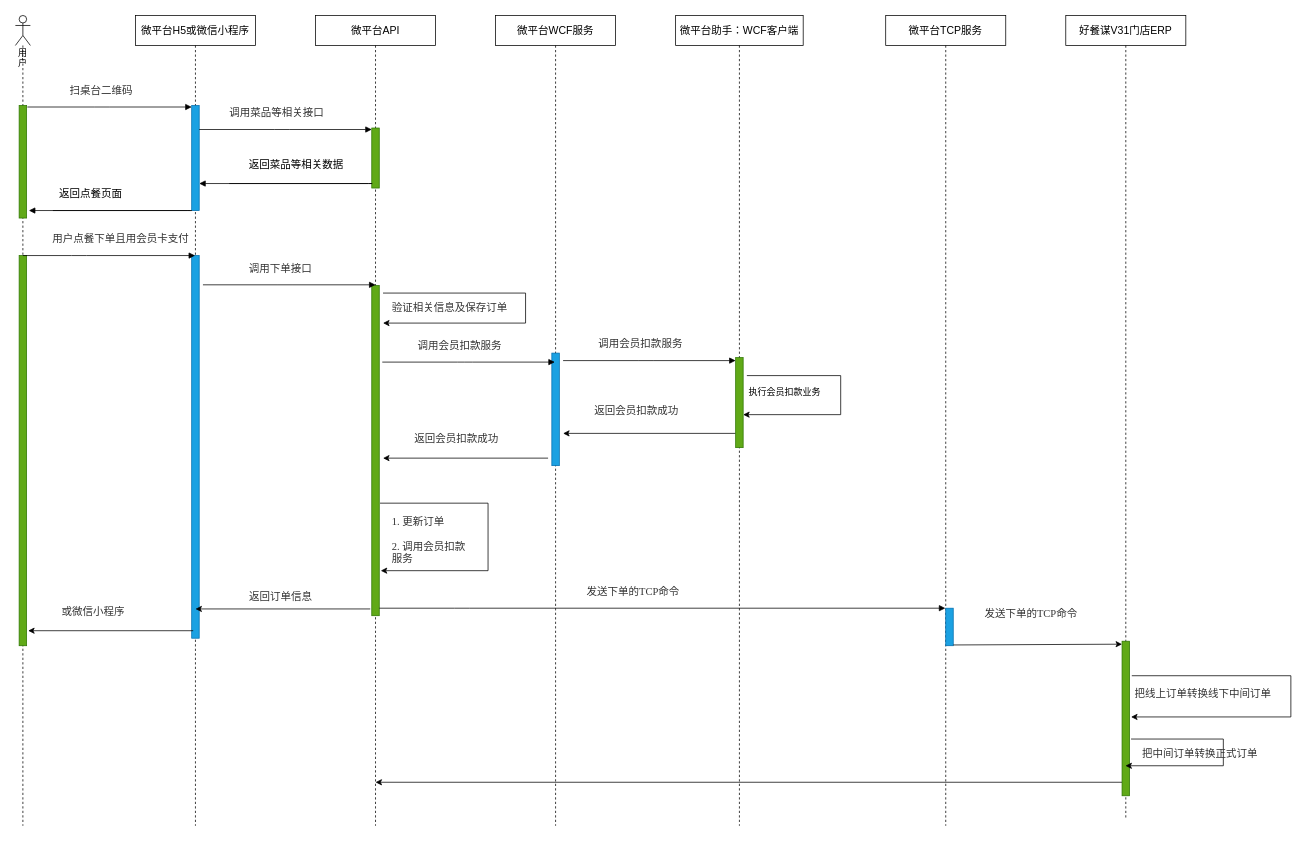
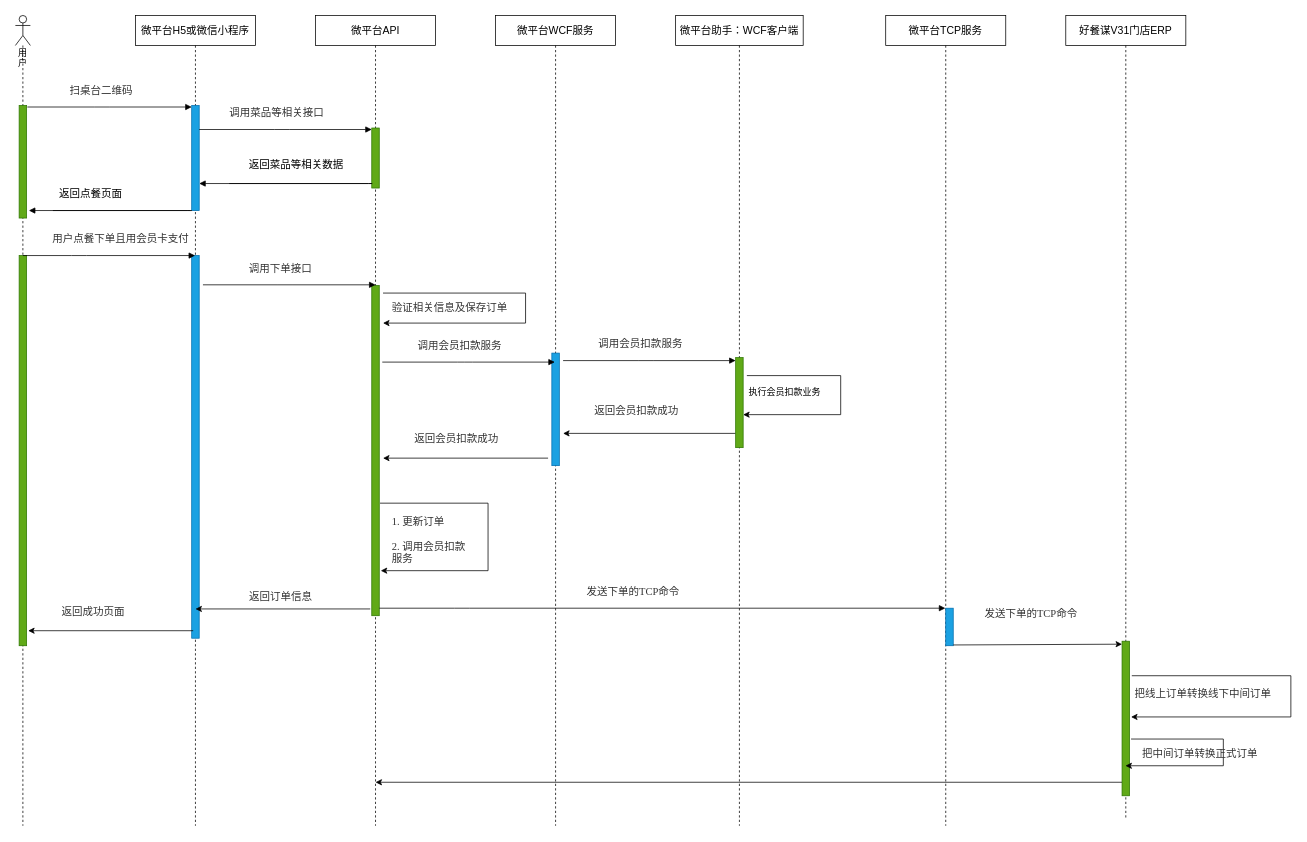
(89, 611) -> (89, 611)
